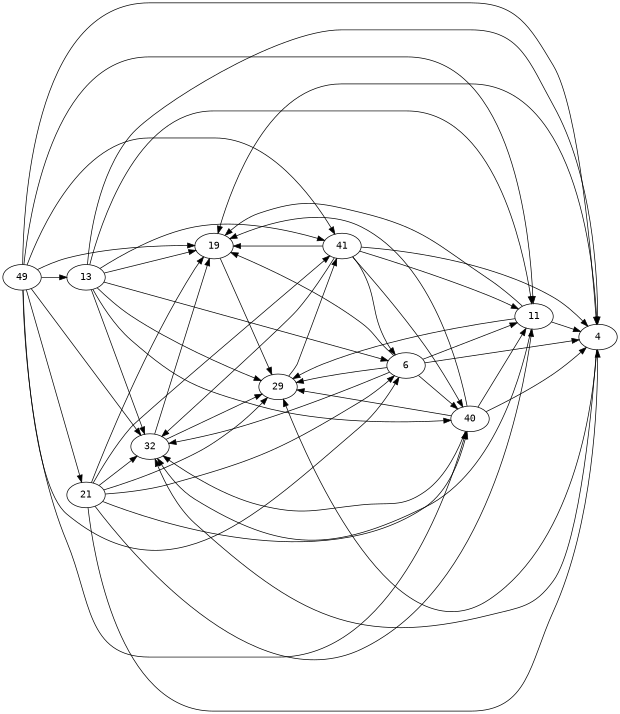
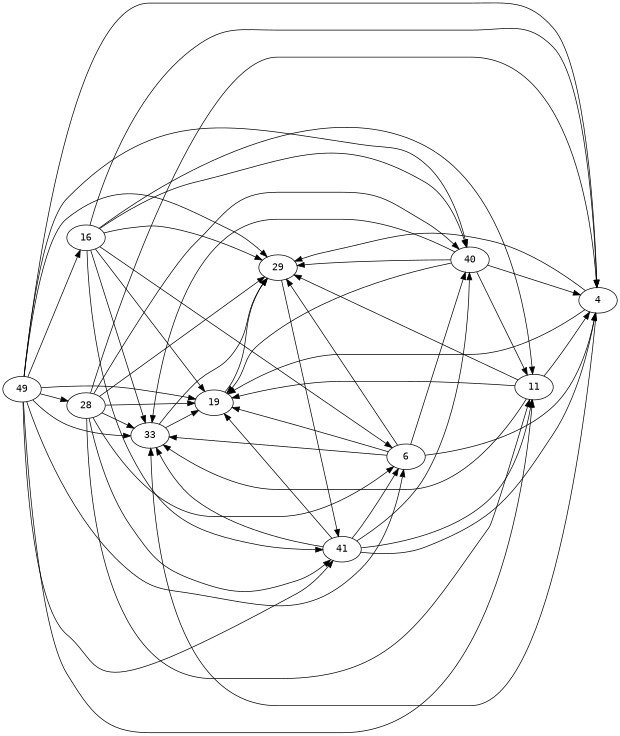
none -> (87, 205)
(86, 277) -> (86, 238)
(467, 342) -> none
(150, 447) -> (150, 435)
(86, 495) -> (86, 406)
